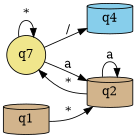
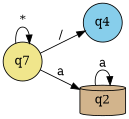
(110, 19) -> (103, 23)
(64, 90) -> none
(26, 119) -> none
